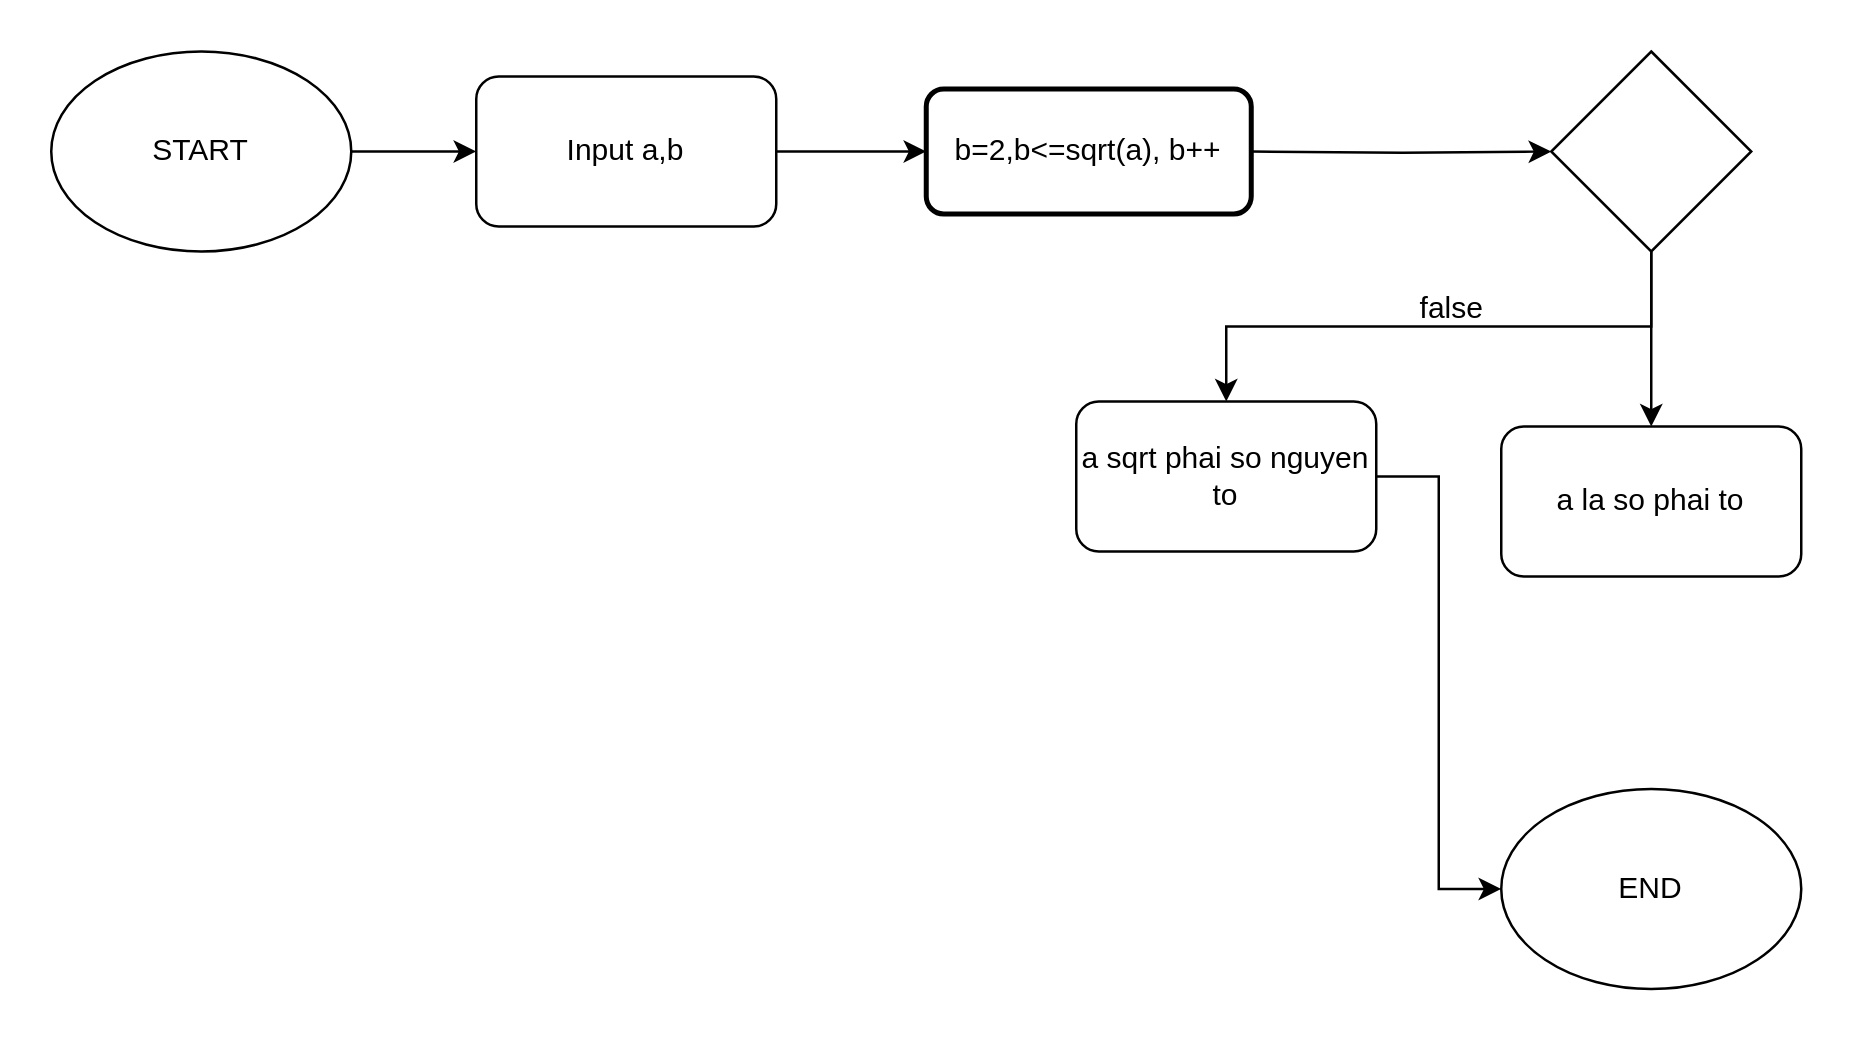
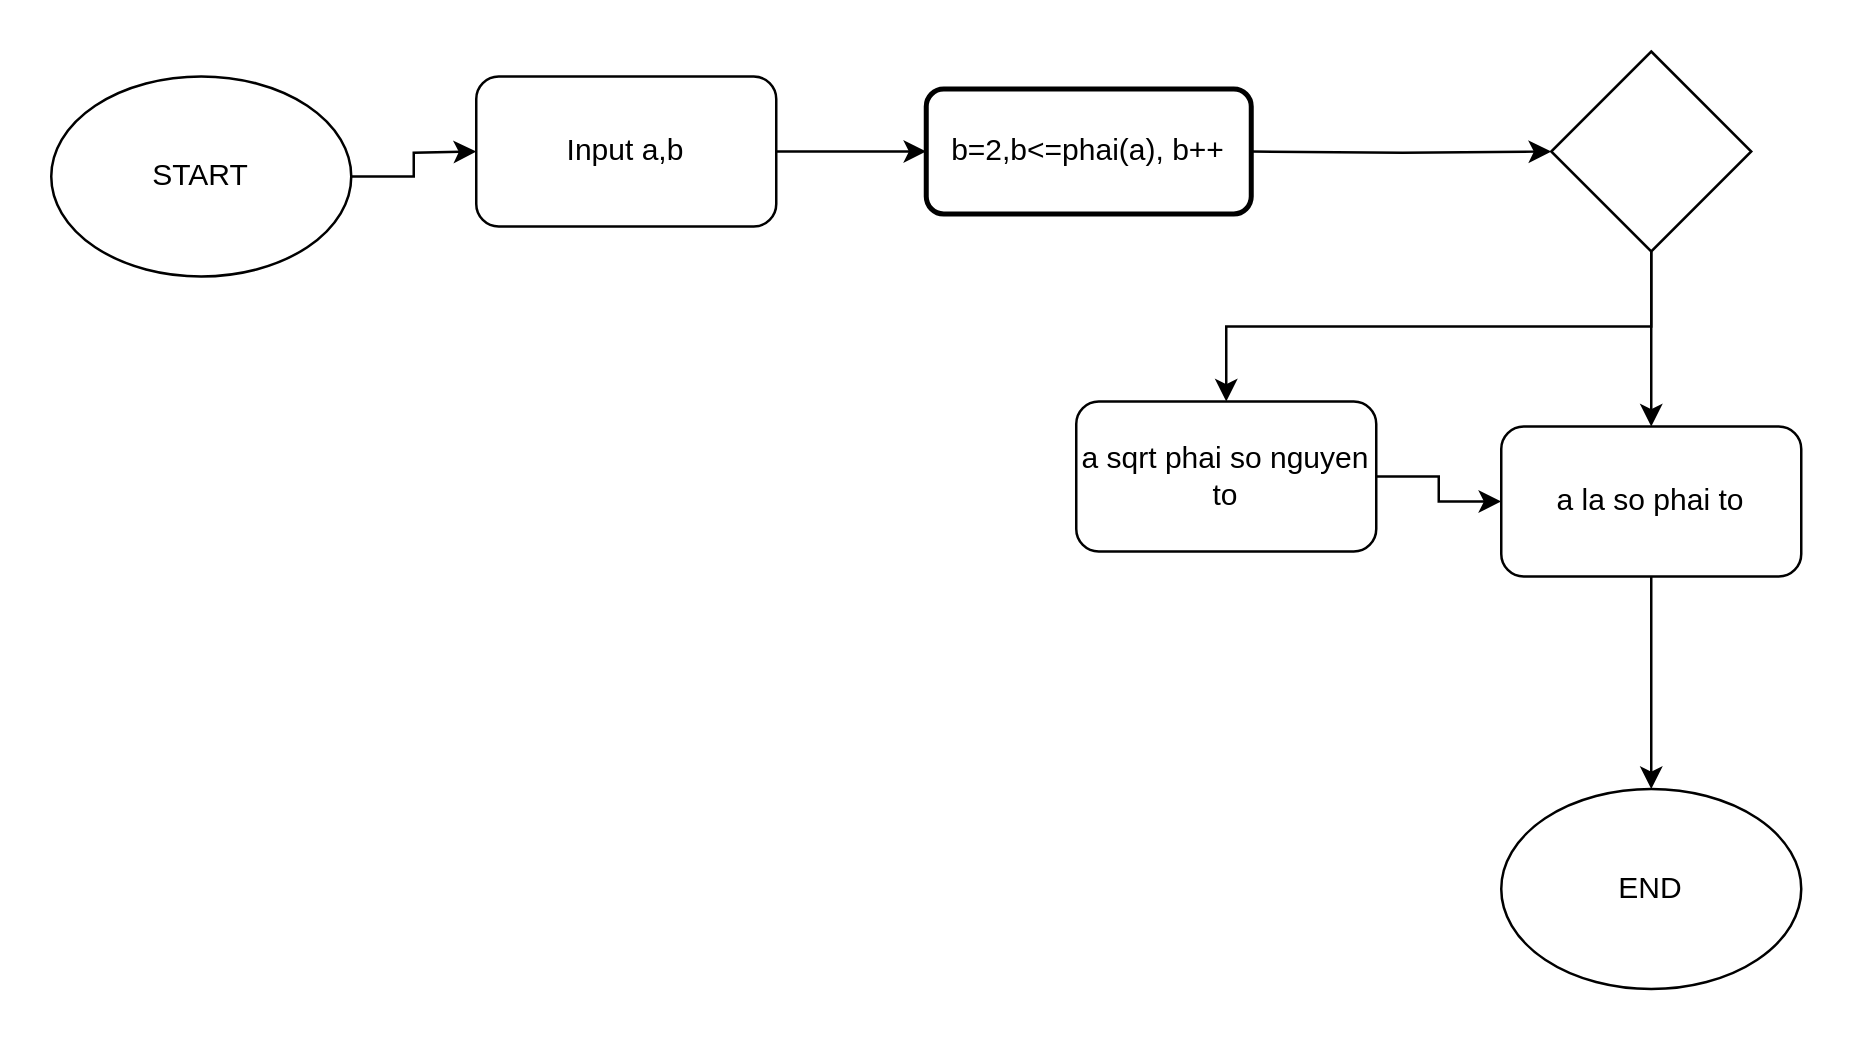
(201, 151) -> (201, 176)
(1089, 151) -> (1089, 151)
(1451, 309) -> none
none -> (1651, 675)
(1439, 717) -> (1460, 501)
